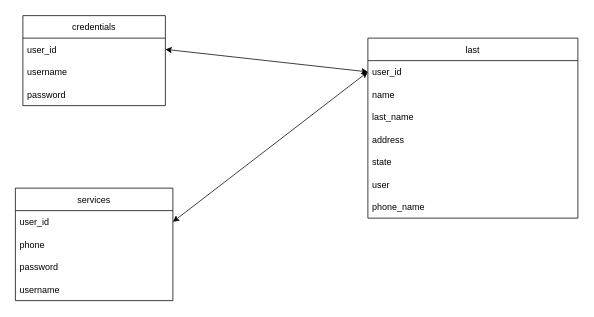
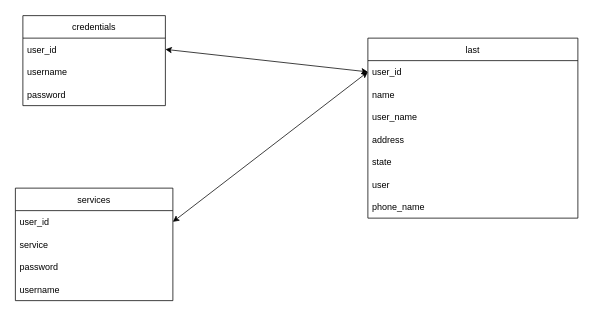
(394, 117) -> (395, 117)
(32, 245) -> (36, 245)
